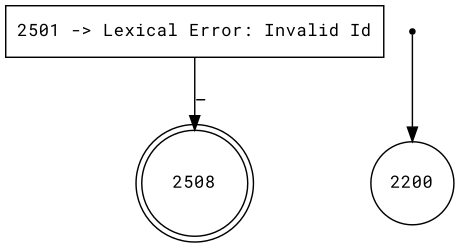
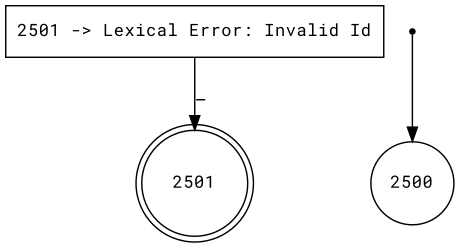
(195, 183) -> (195, 183)
(412, 183) -> (412, 183)
